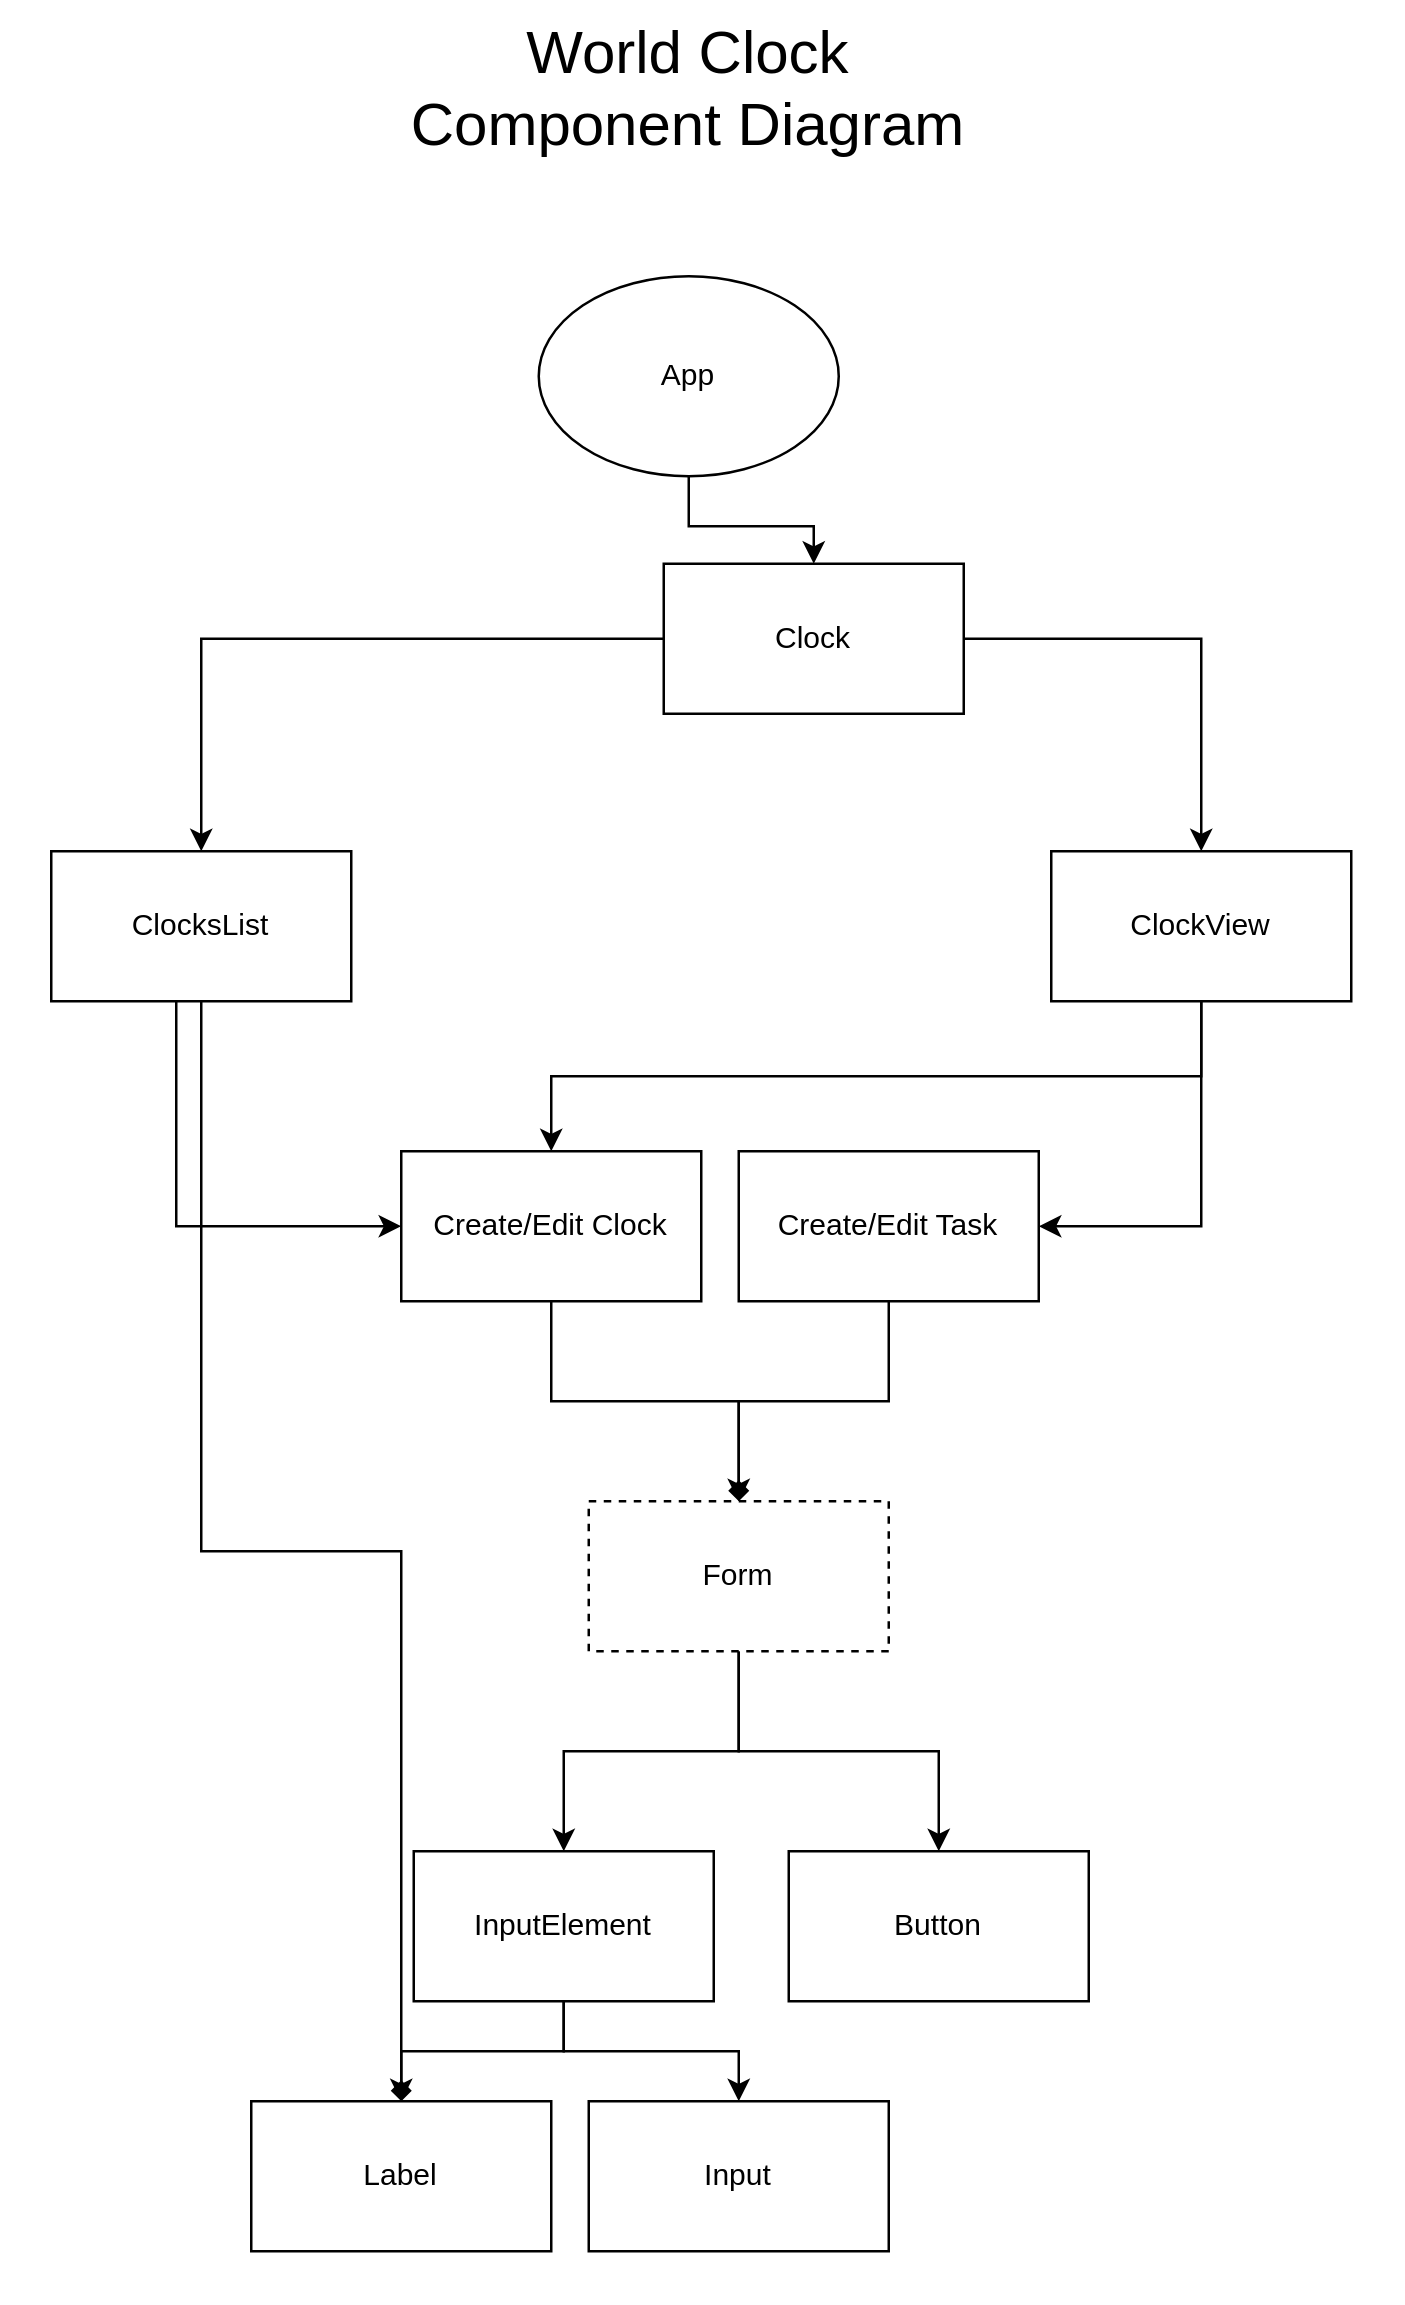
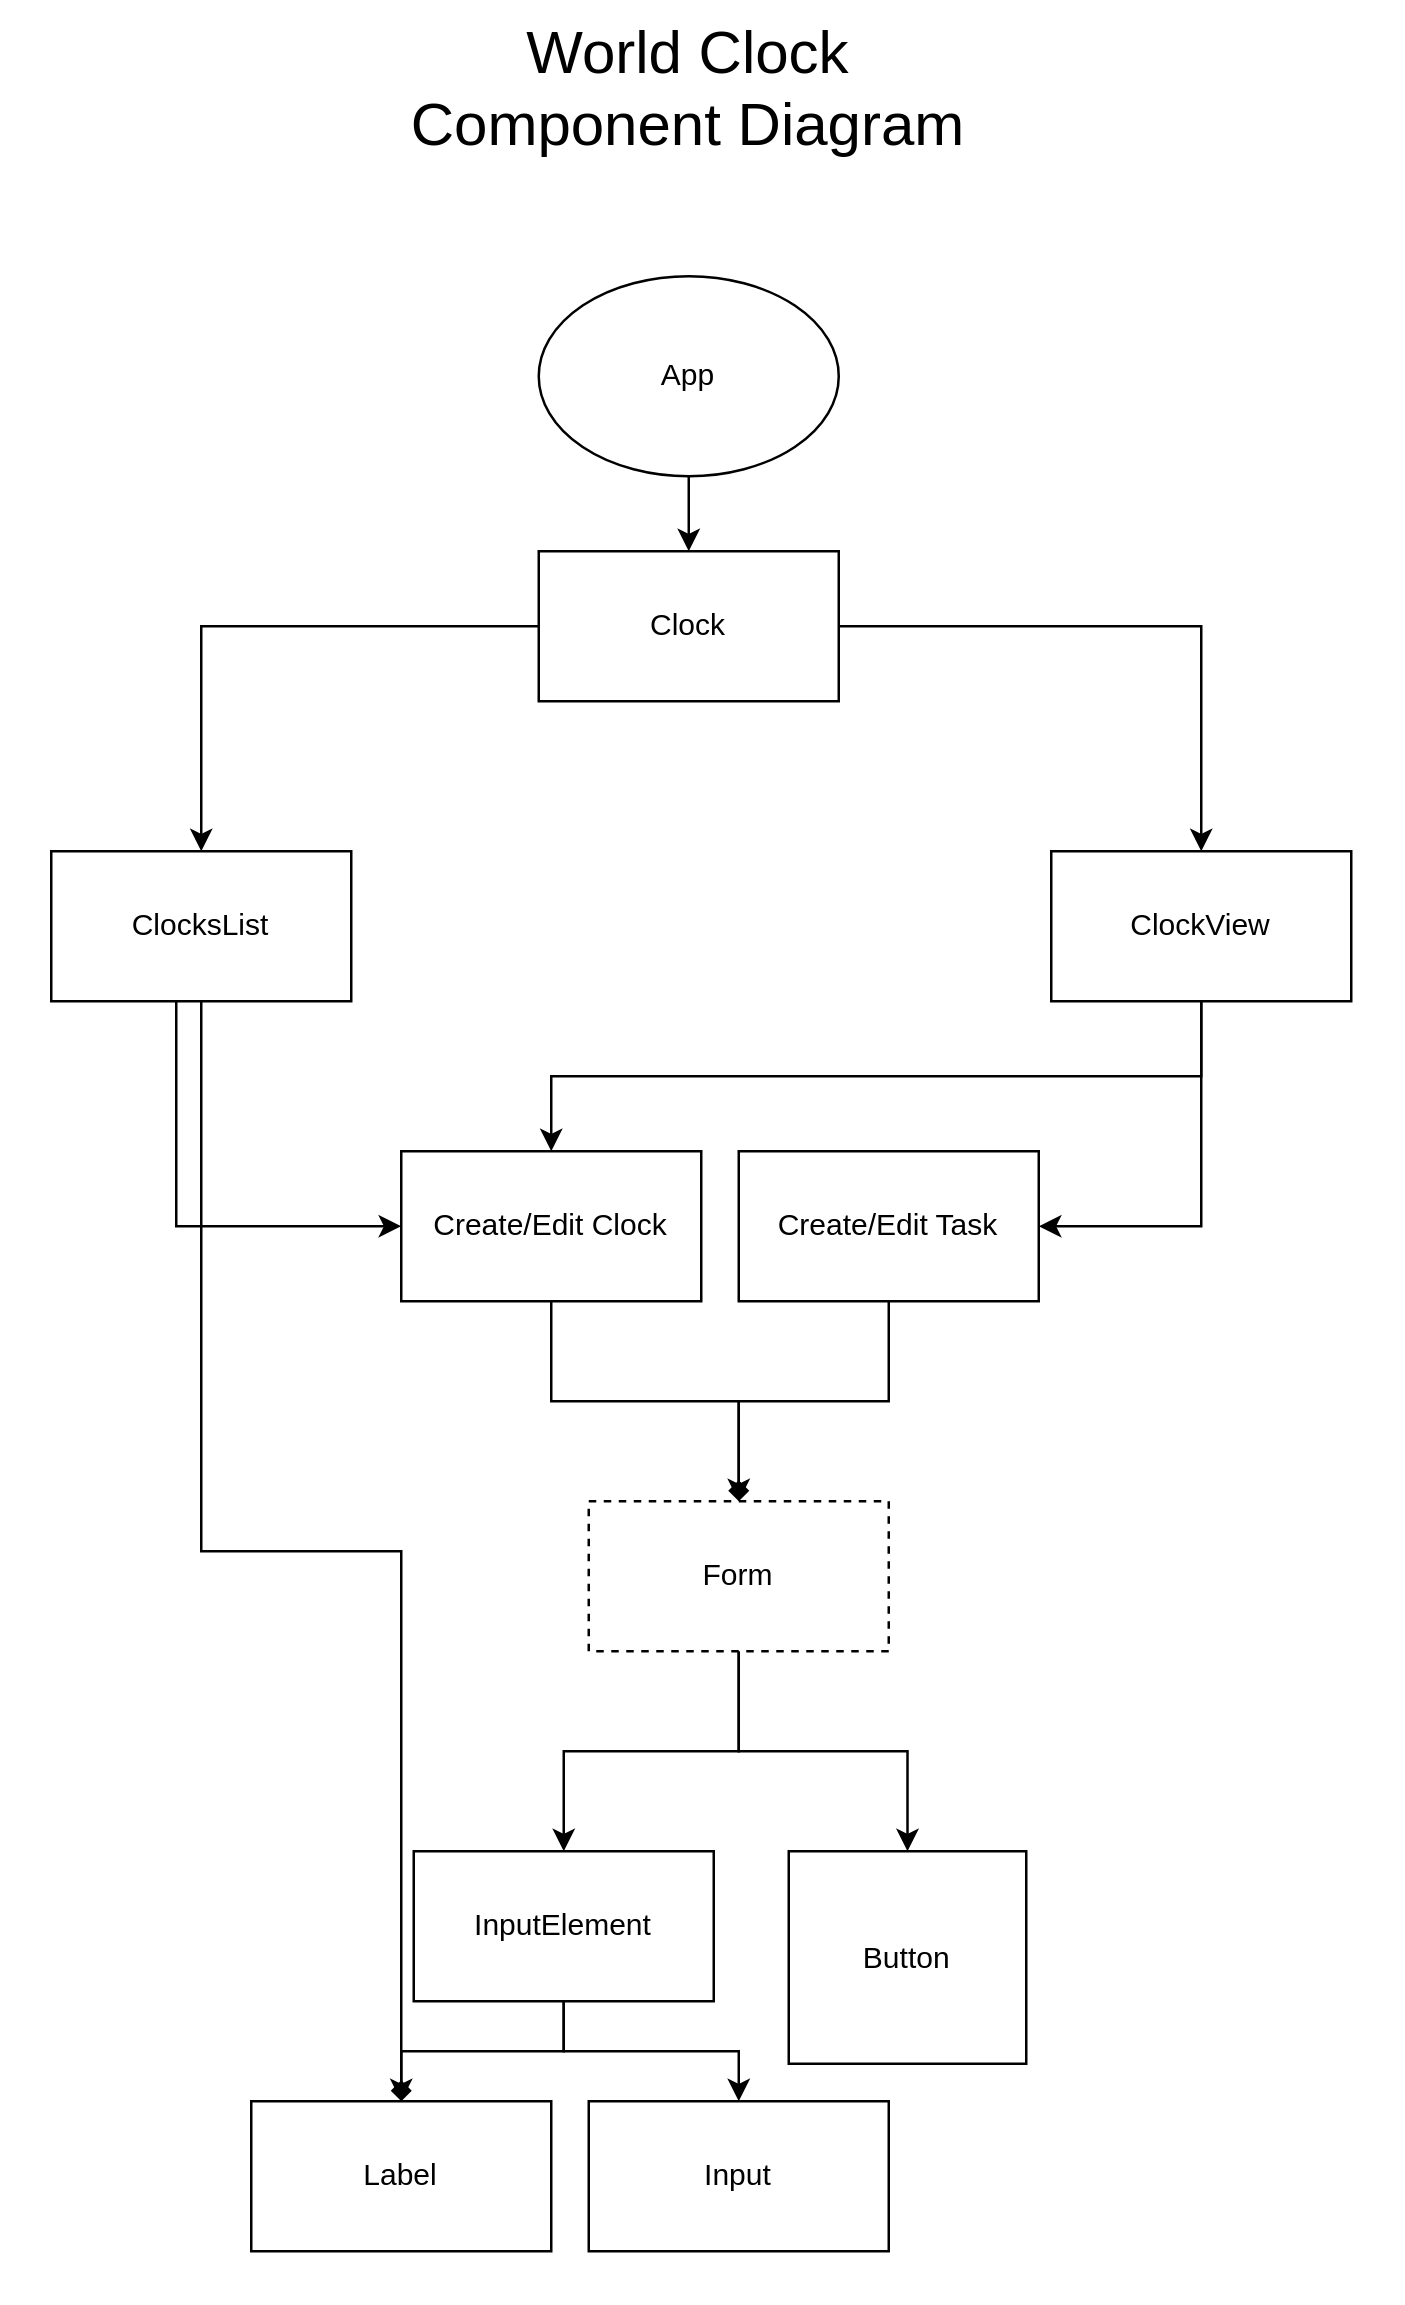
(814, 639) -> (689, 626)
(939, 1926) -> (908, 1958)
